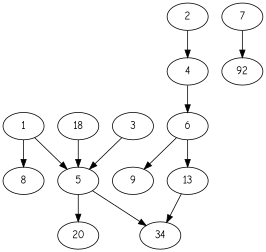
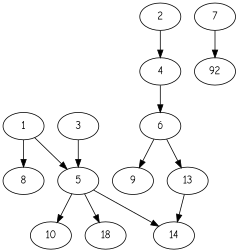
(78, 150) -> (90, 205)
(78, 236) -> (51, 236)
(160, 236) -> (174, 236)
